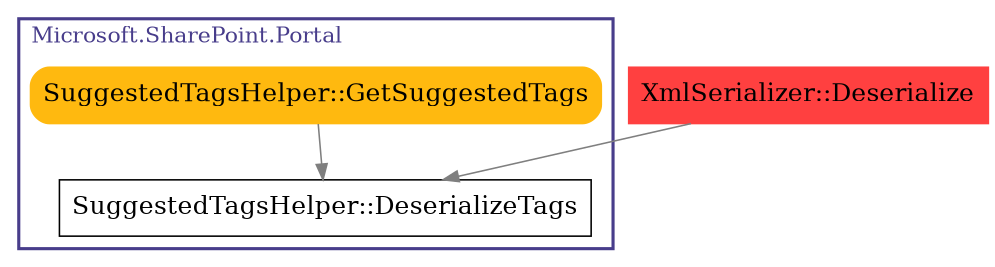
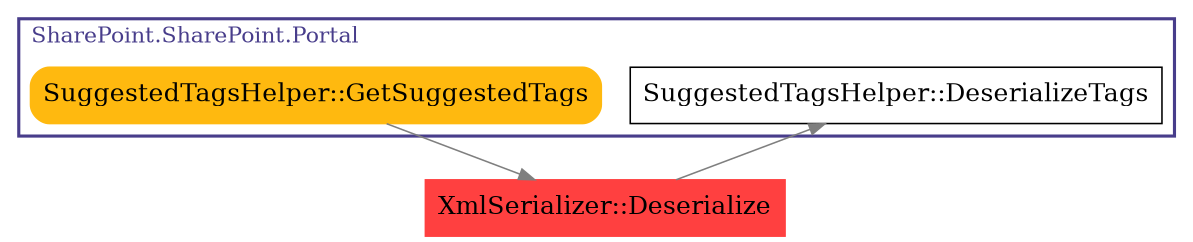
(187, 37) -> (195, 37)
(320, 144) -> (453, 149)
